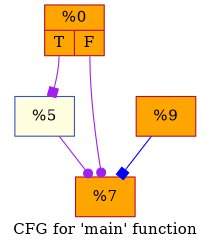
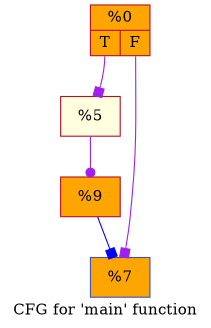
(93, 112) -> (135, 151)
(45, 116) -> (90, 116)
(72, 153) -> (90, 152)
(105, 197) -> (120, 277)
